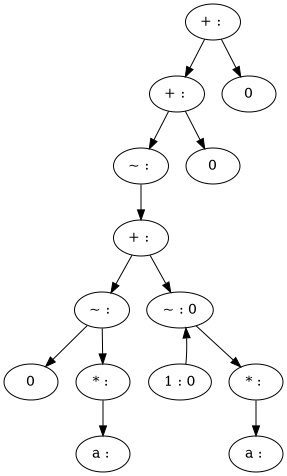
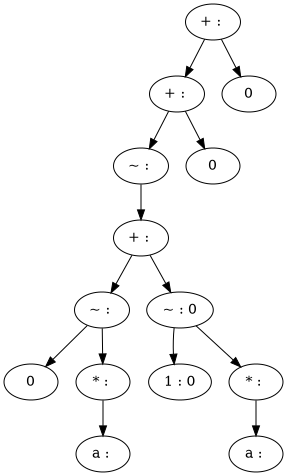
(187, 351) -> (173, 341)
